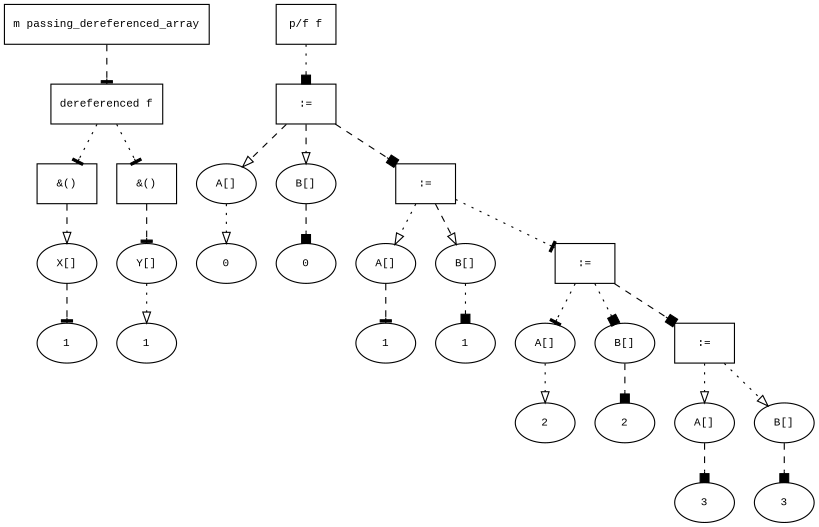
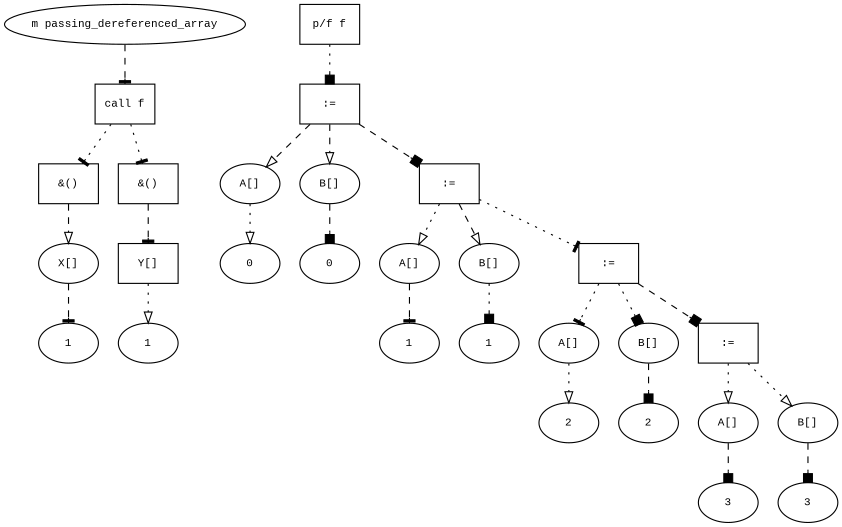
(107, 24) -> (125, 24)
(107, 104) -> (125, 104)
(147, 263) -> (148, 263)
